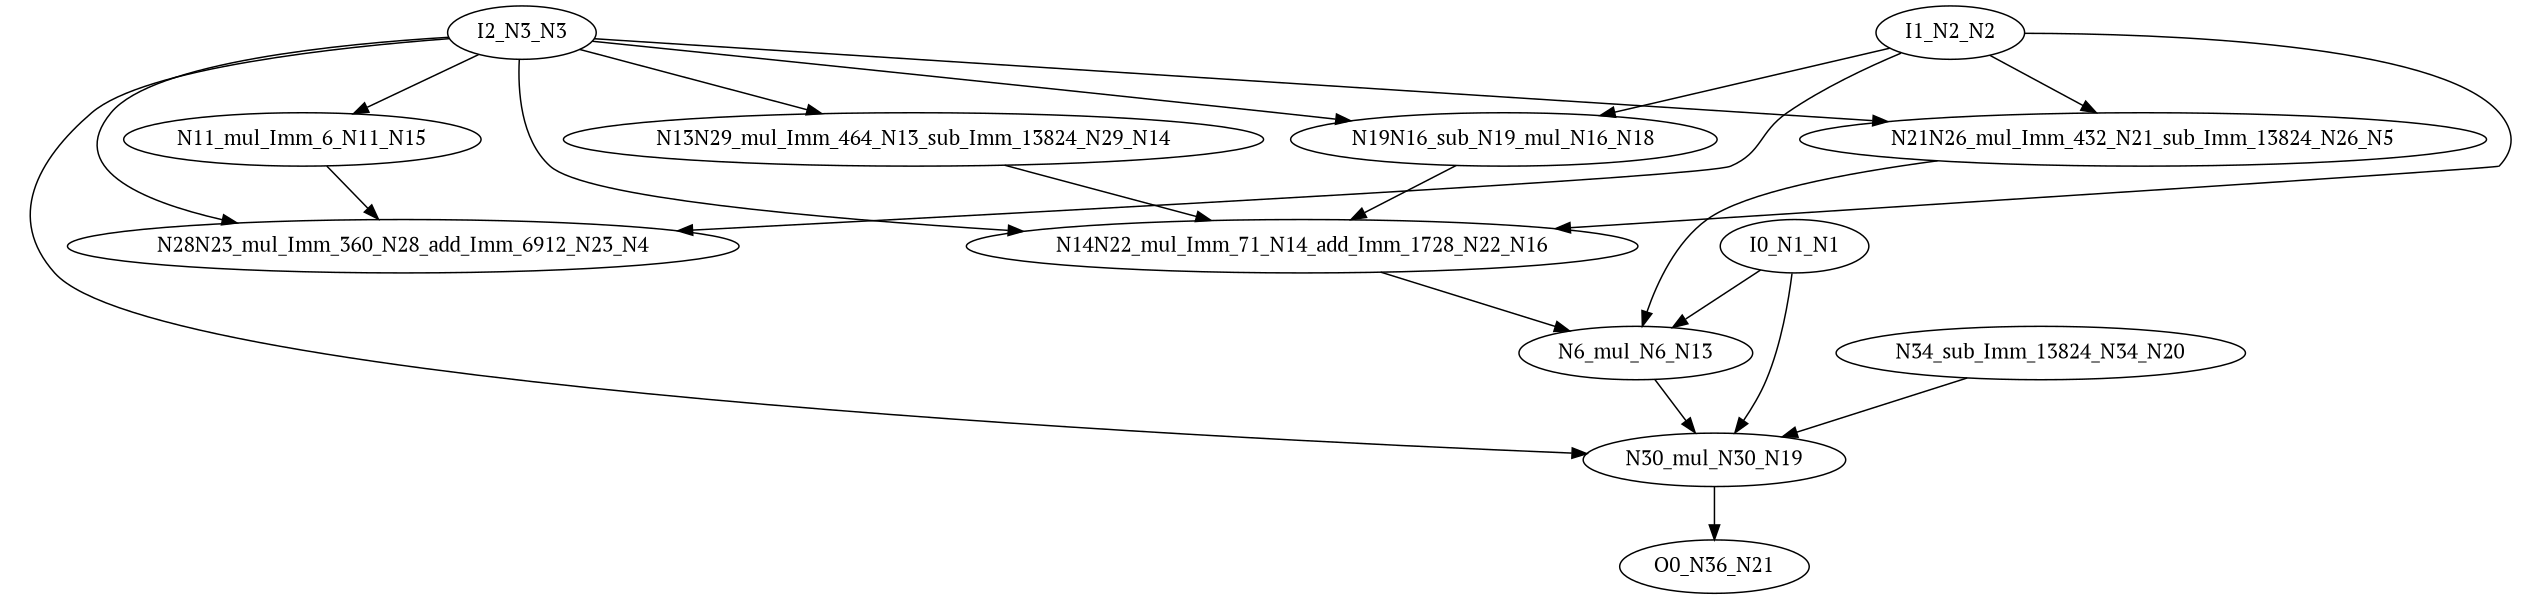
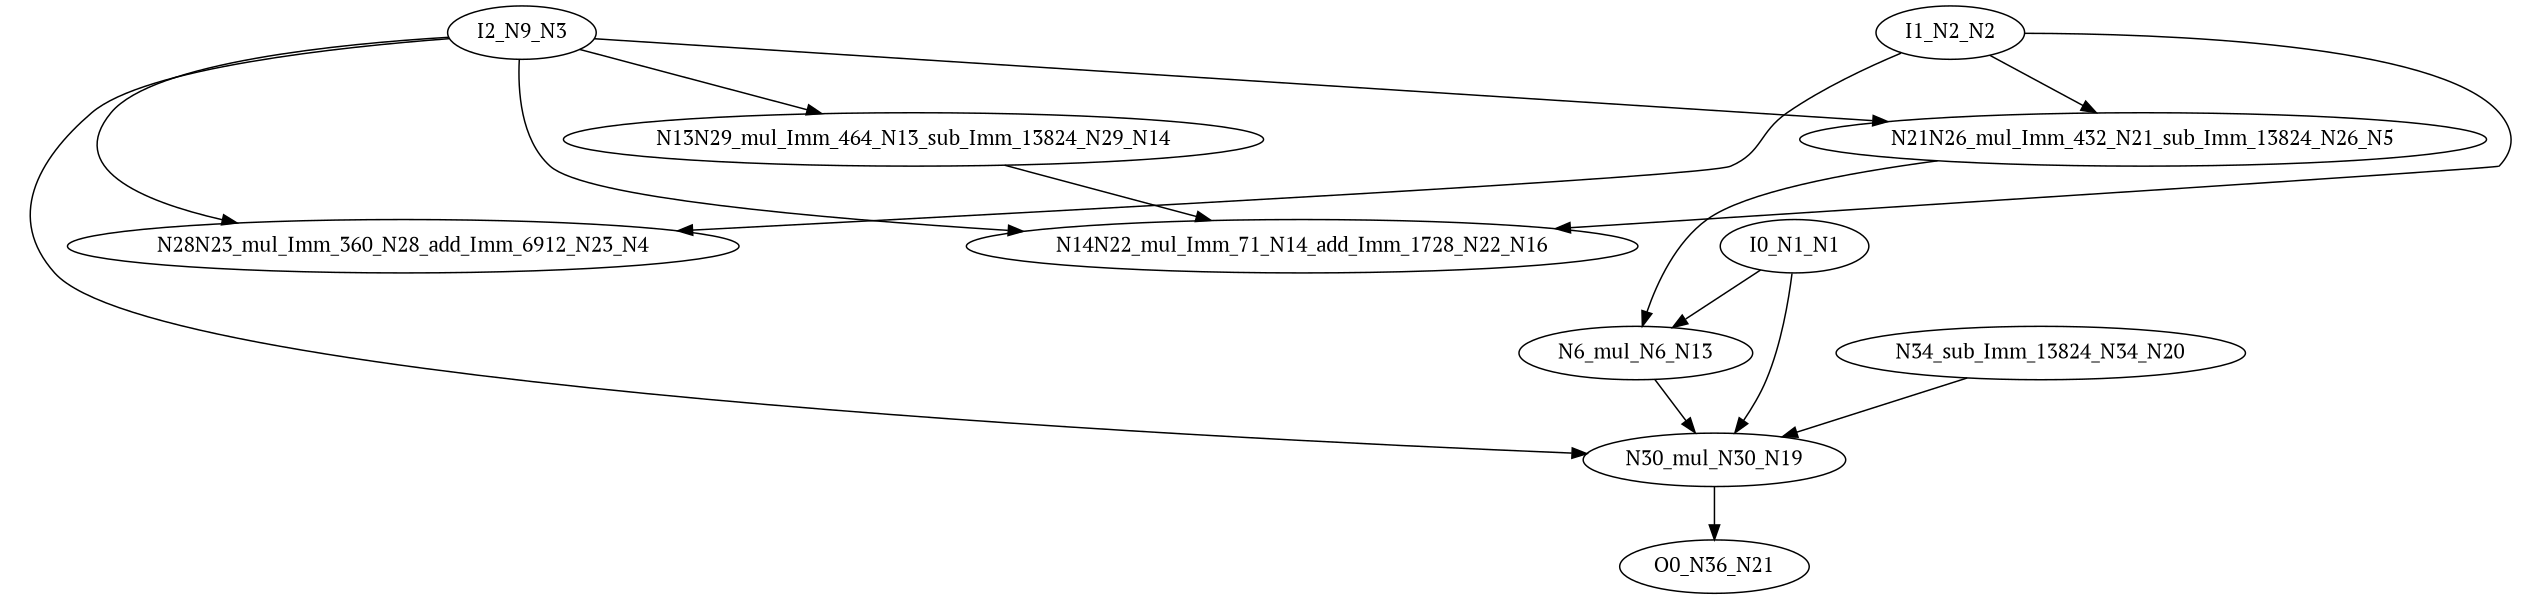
(522, 33) -> (522, 33)
(302, 139) -> none
(1504, 139) -> none
(1468, 299) -> none
